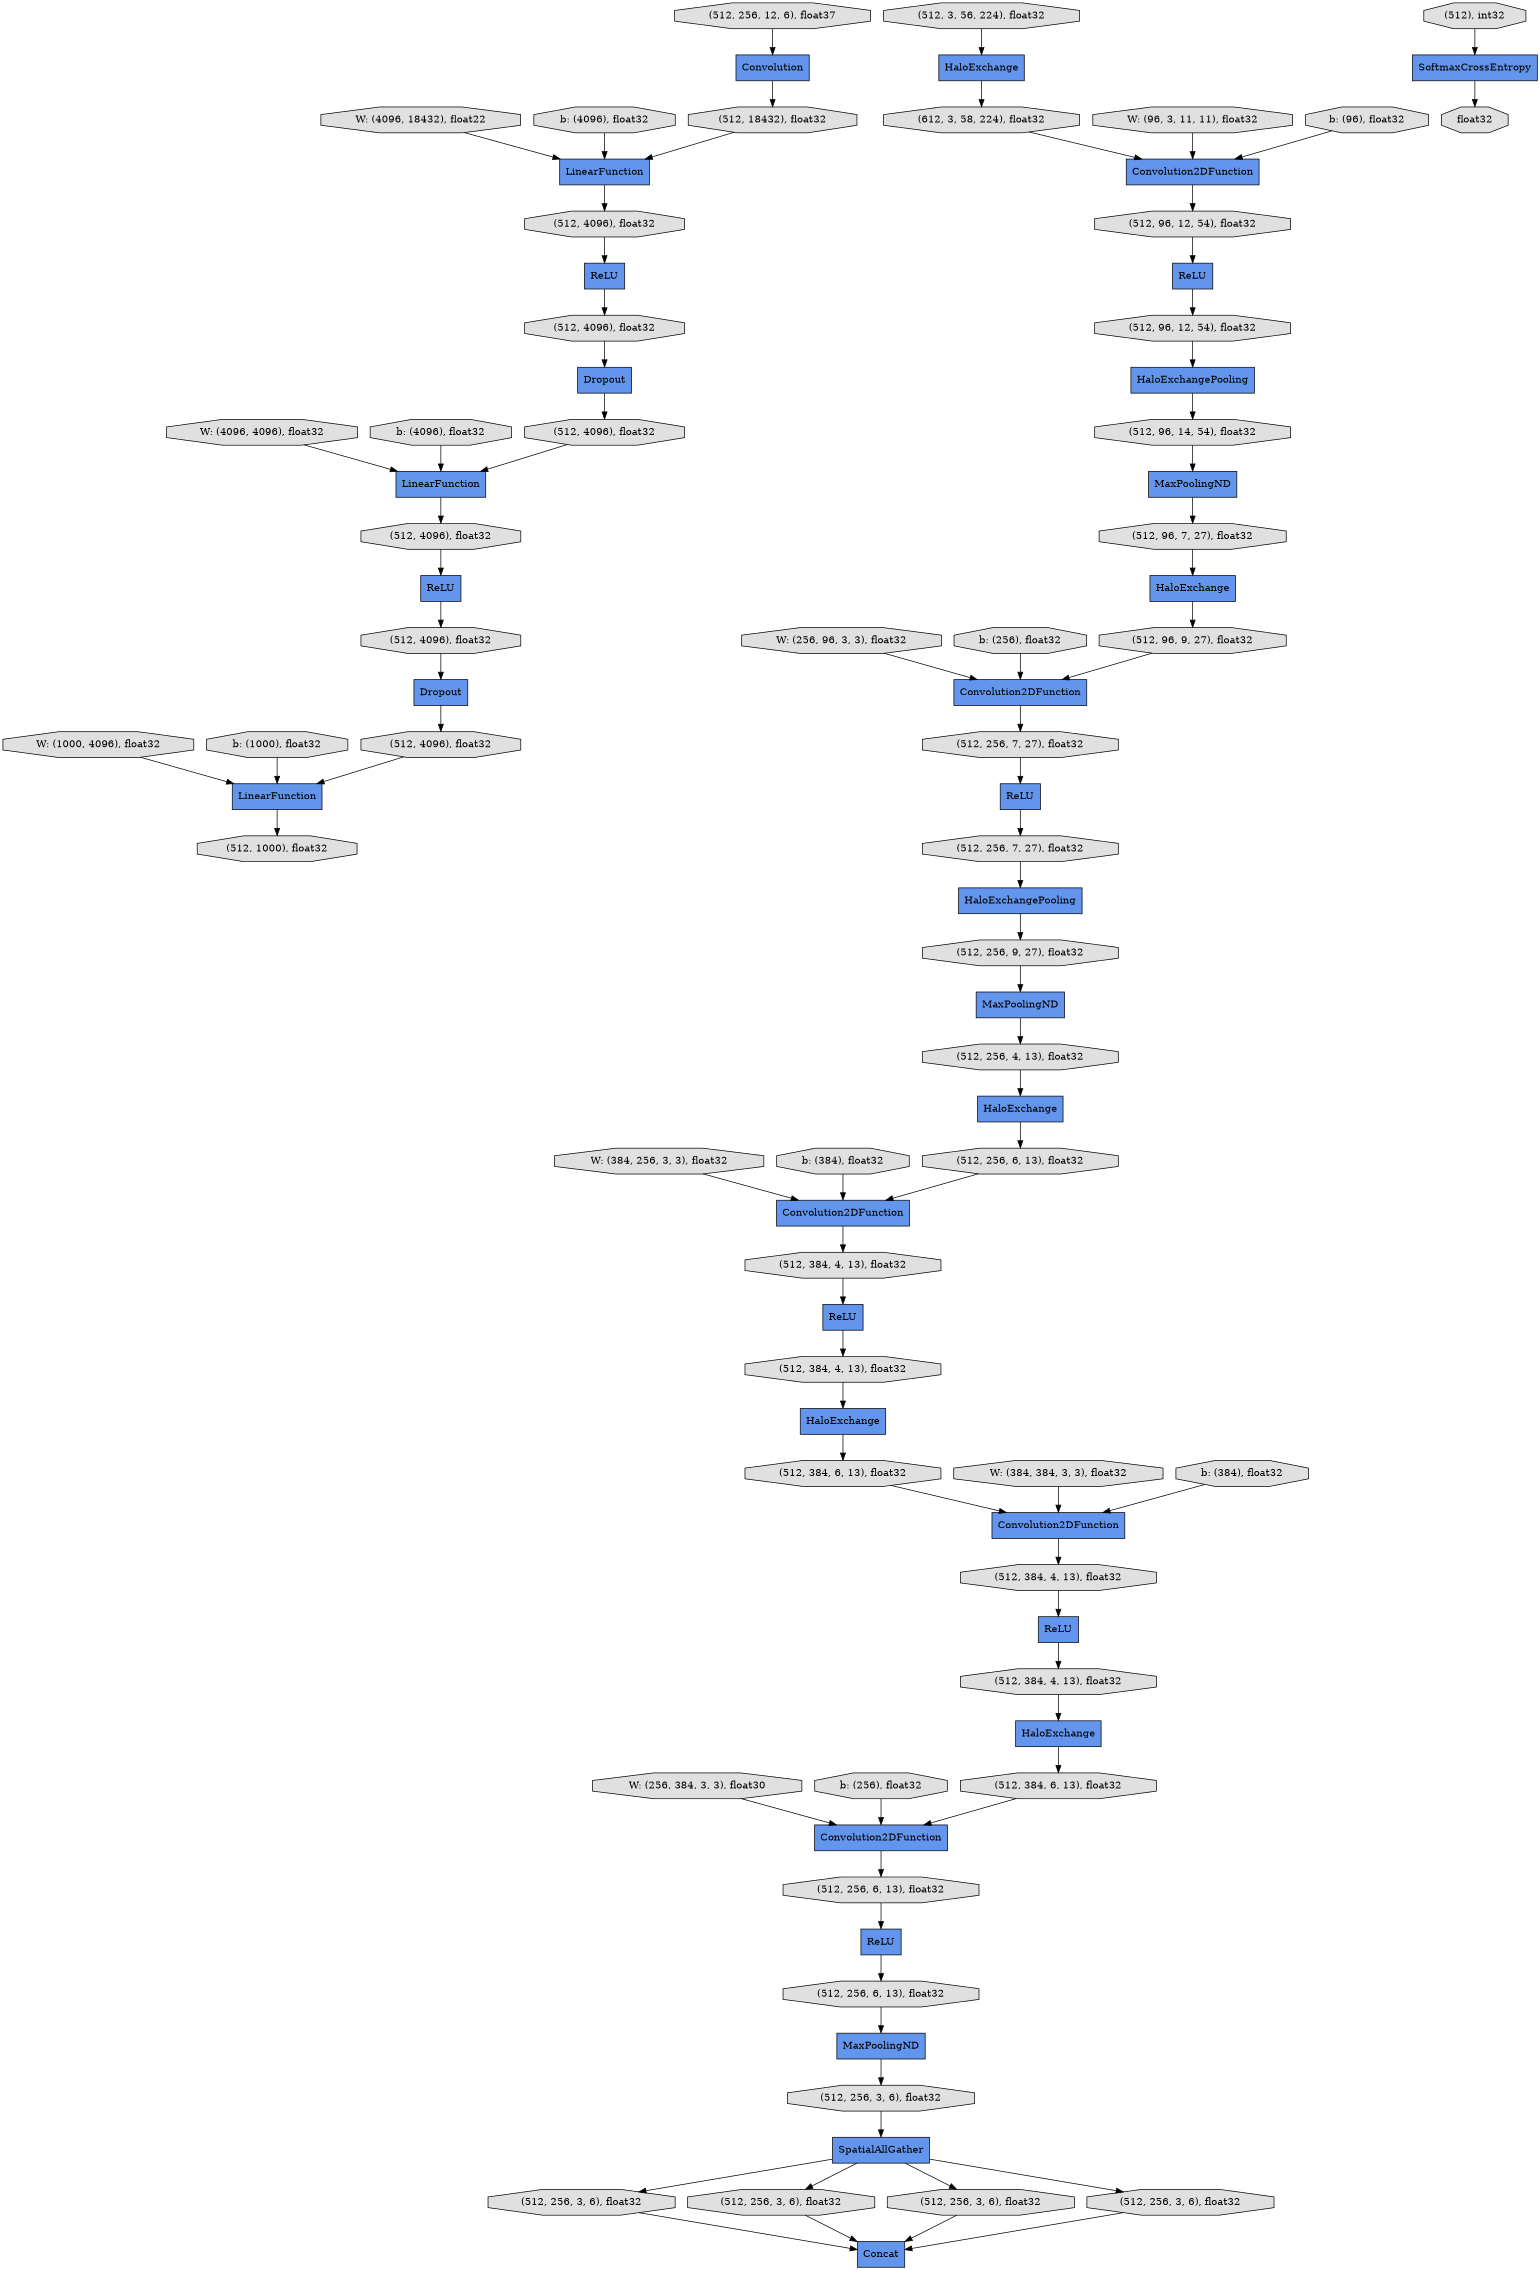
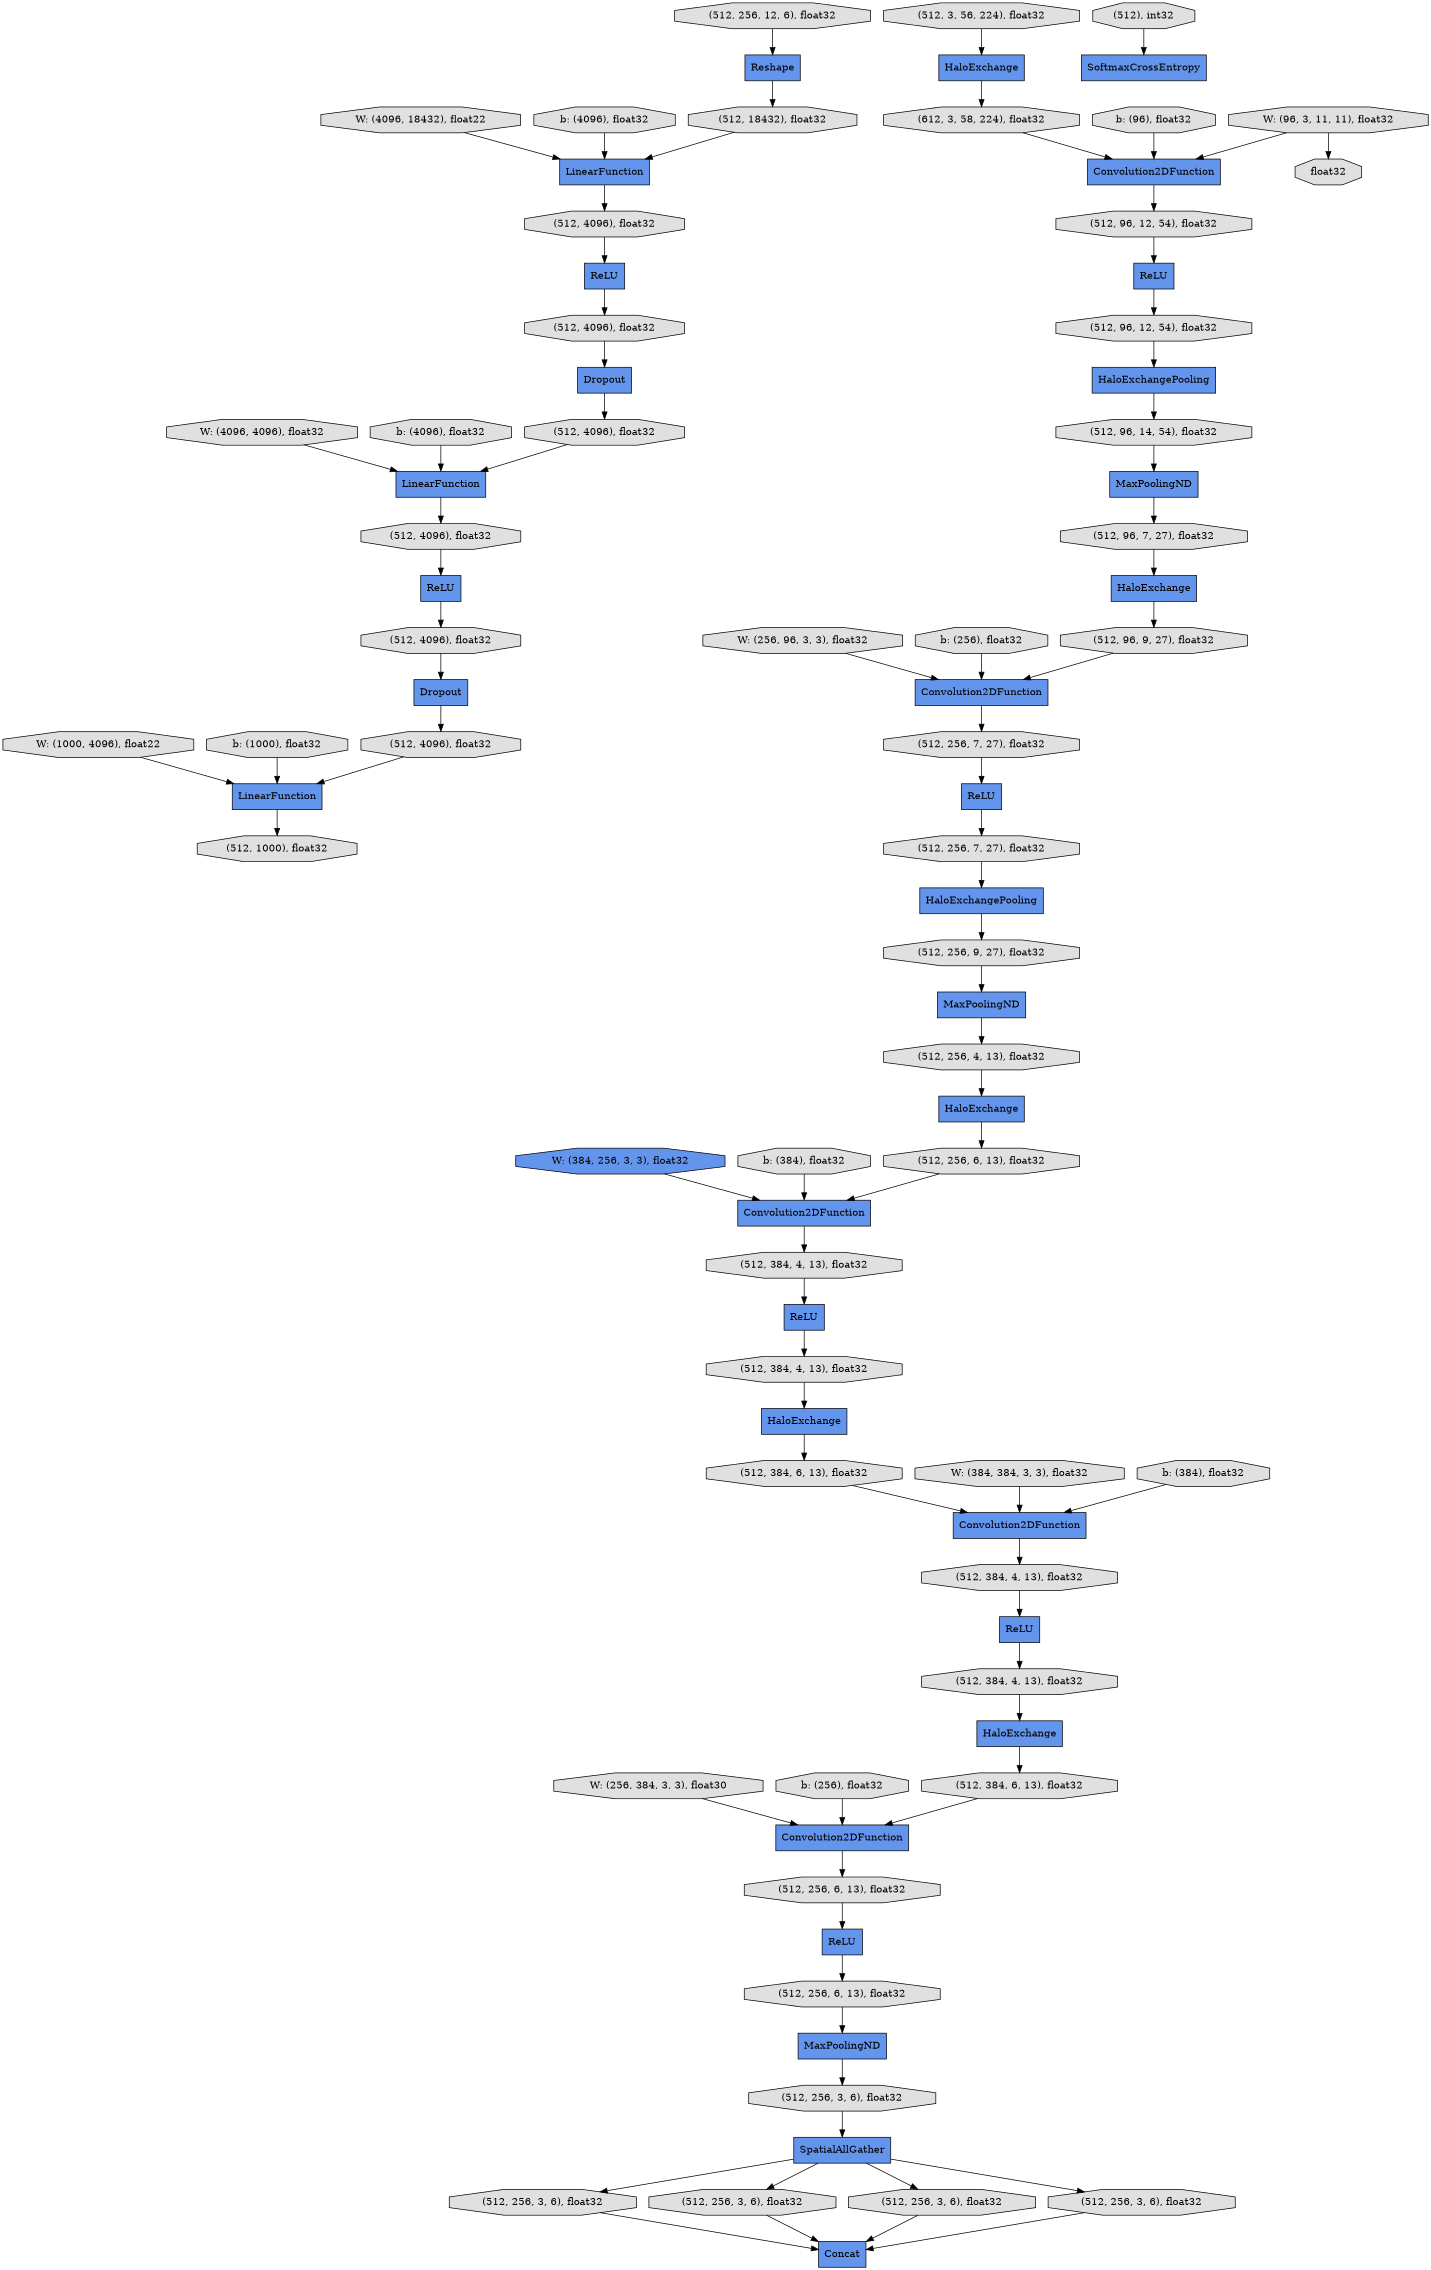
(773, 16) -> (773, 16)
(773, 68) -> (773, 68)
(1475, 90) -> (1328, 142)
(98, 745) -> (98, 745)
(659, 1161) -> (620, 1161)
